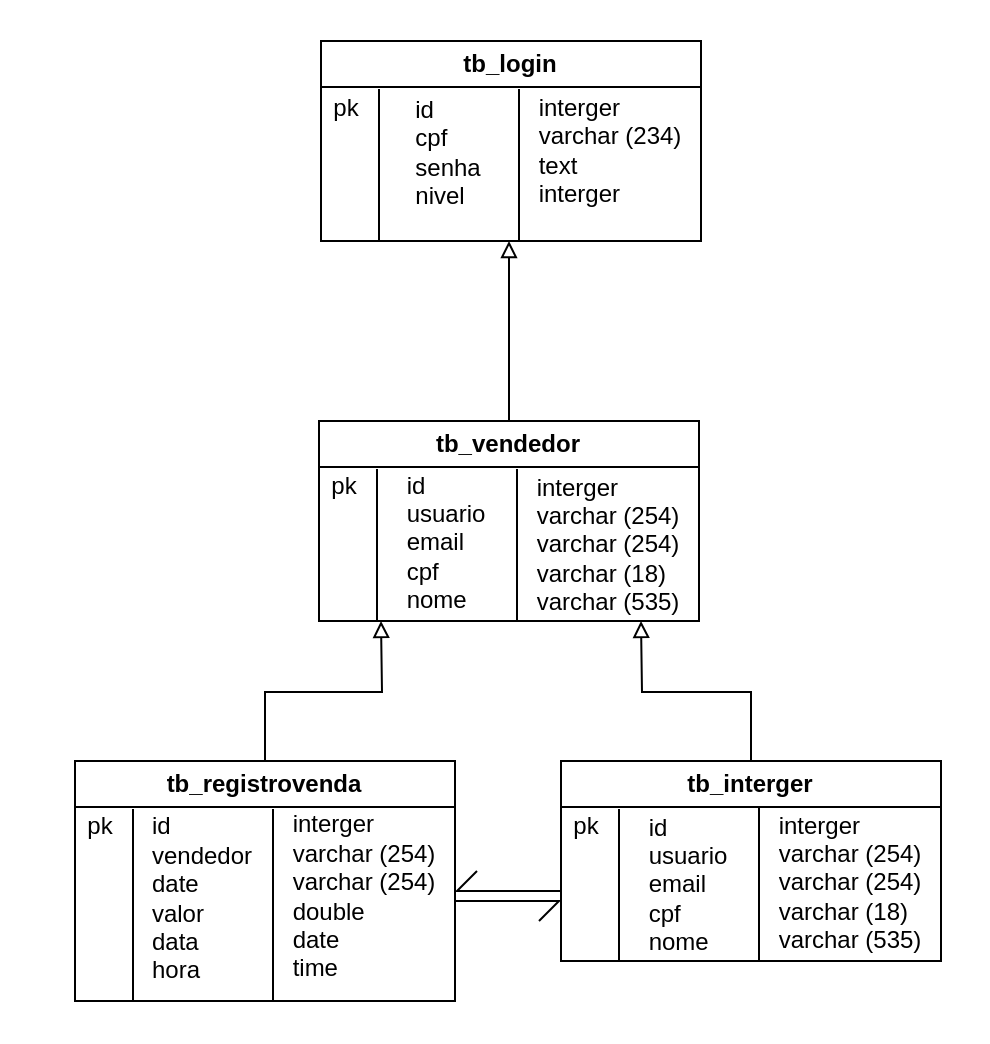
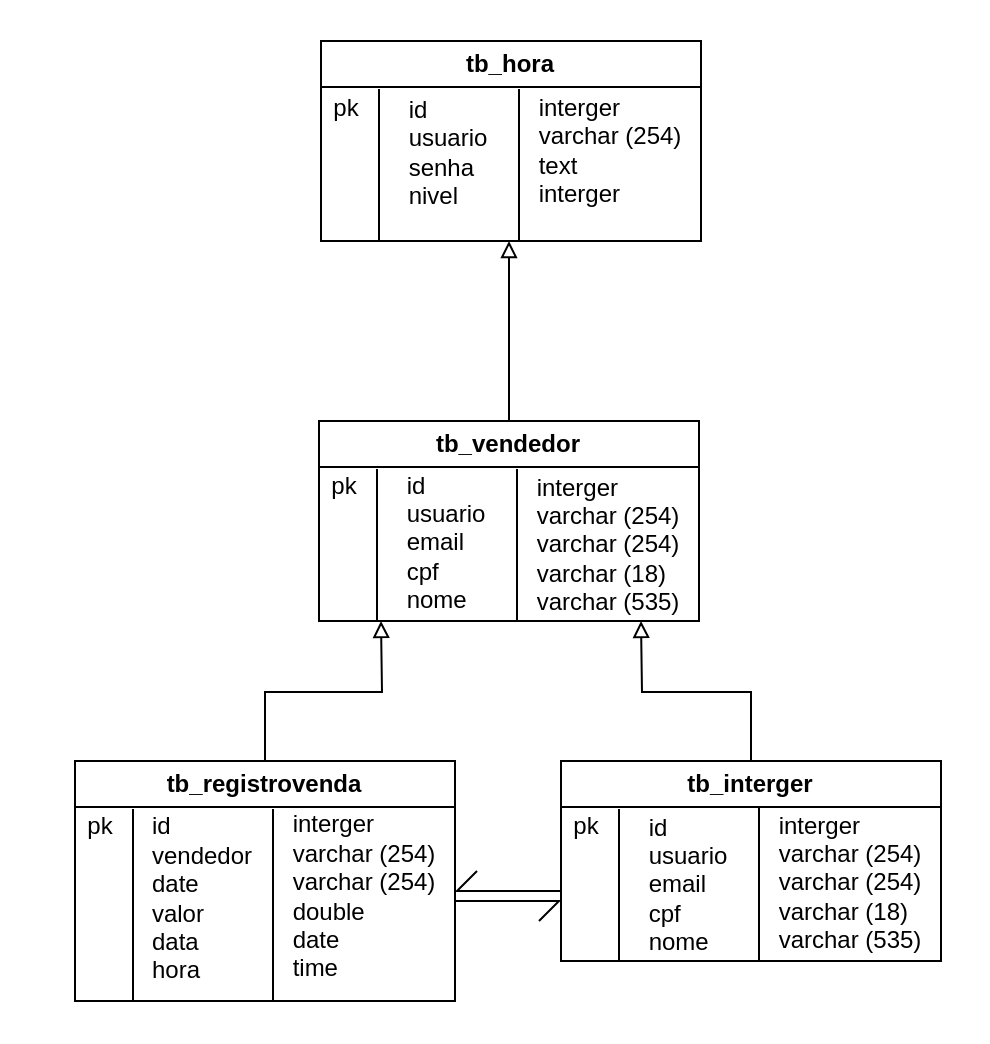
(511, 65) -> (511, 65)
(611, 151) -> (611, 151)
(449, 153) -> (449, 153)
